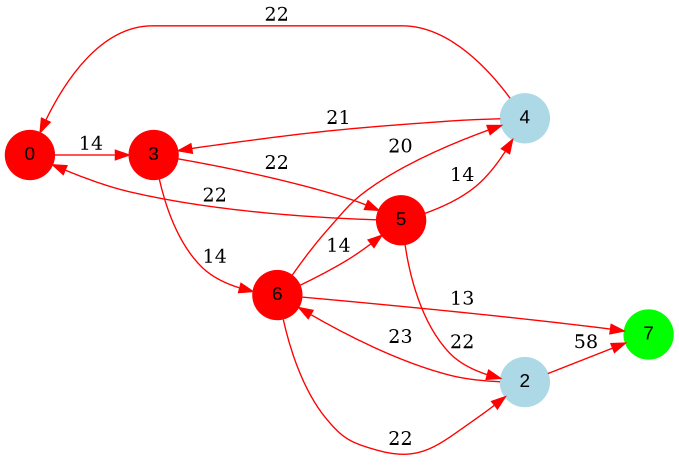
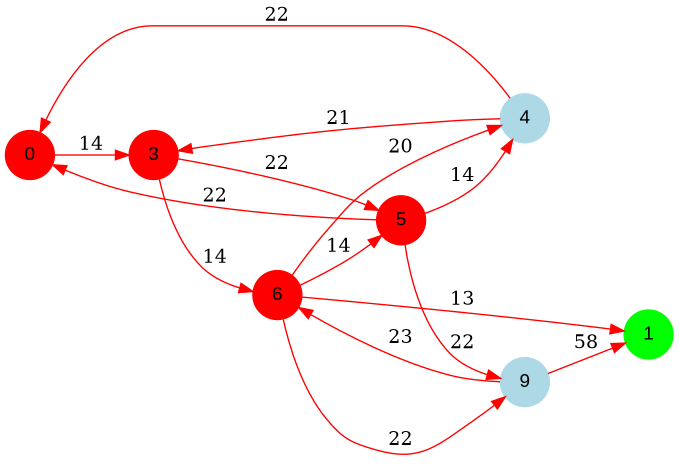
(649, 334) -> (649, 334)
(525, 382) -> (525, 382)
